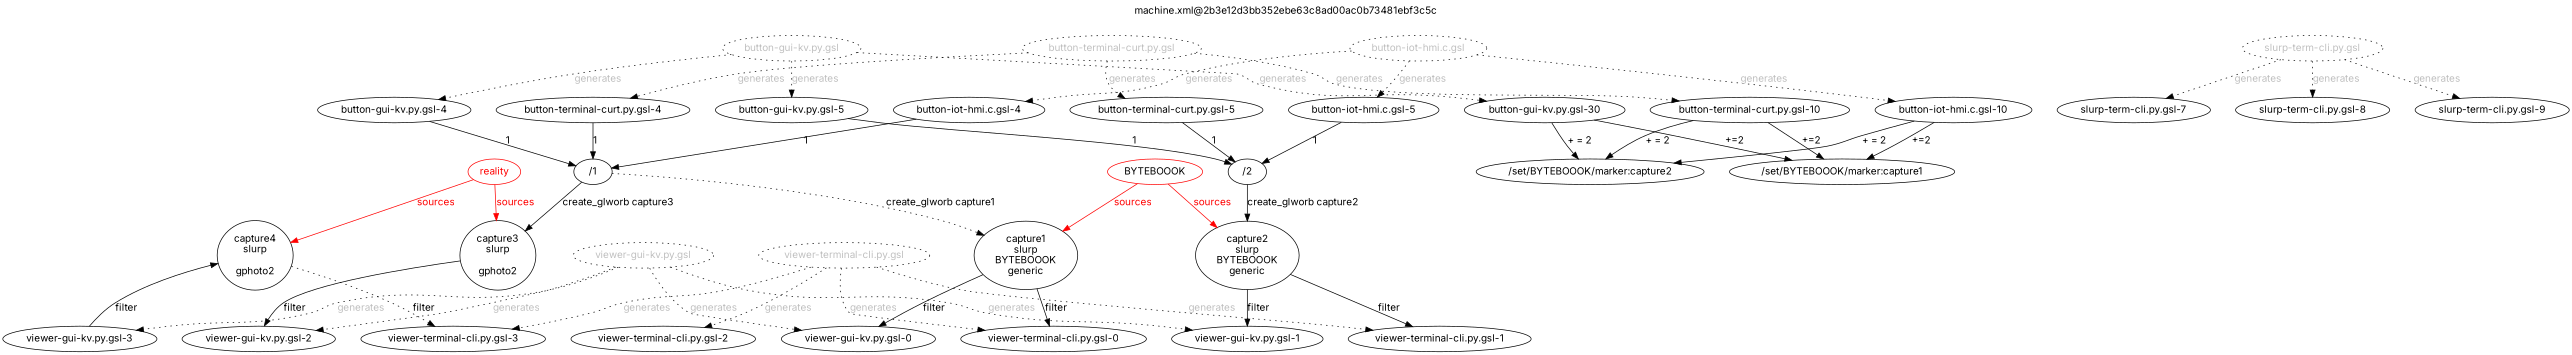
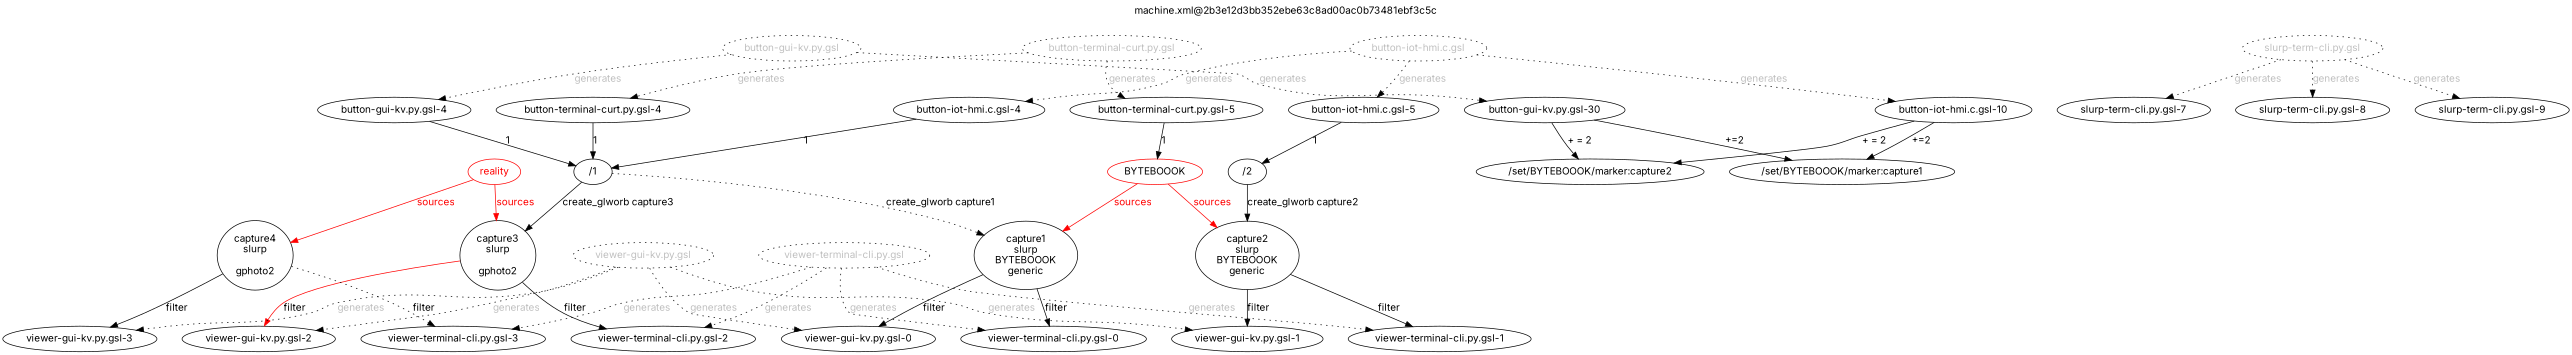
(792, 110) -> none
(1750, 110) -> none
(1206, 140) -> (1161, 137)
(359, 278) -> (359, 278)
(145, 287) -> (171, 301)
none -> (558, 310)
